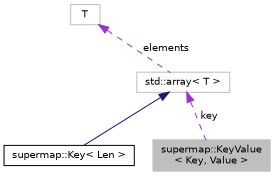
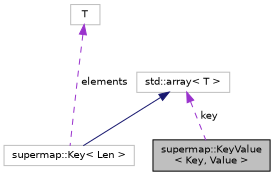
(139, 51) -> (76, 90)
(69, 155) -> (69, 155)
(212, 155) -> (212, 155)
